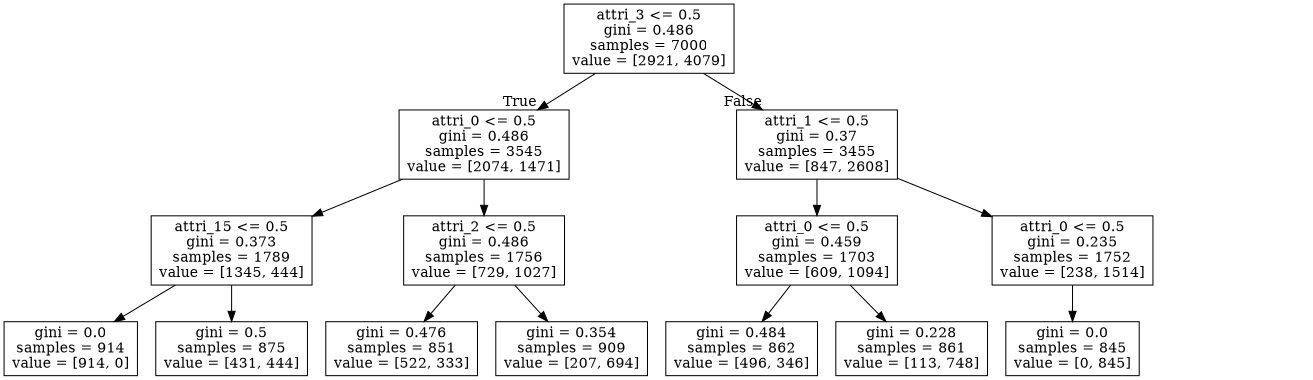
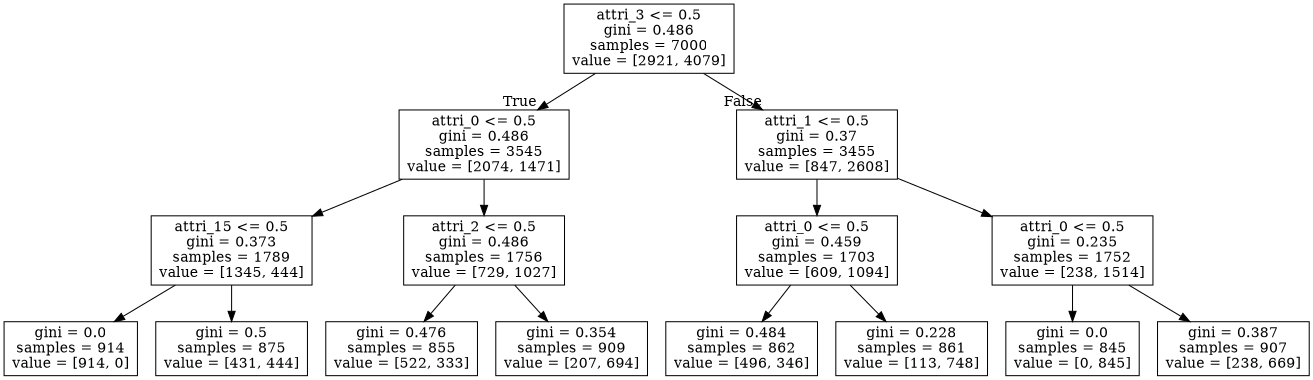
(402, 349) -> (402, 349)
none -> (1233, 349)
